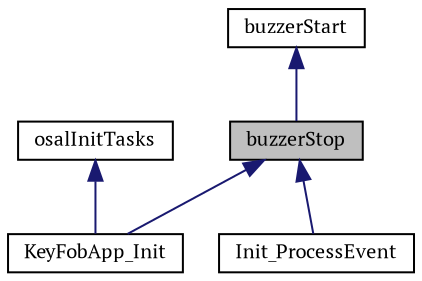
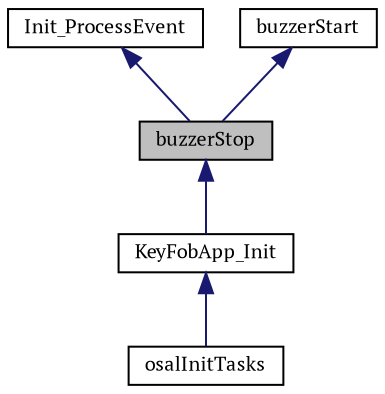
(95, 207) -> (206, 320)
(308, 207) -> (163, 92)
